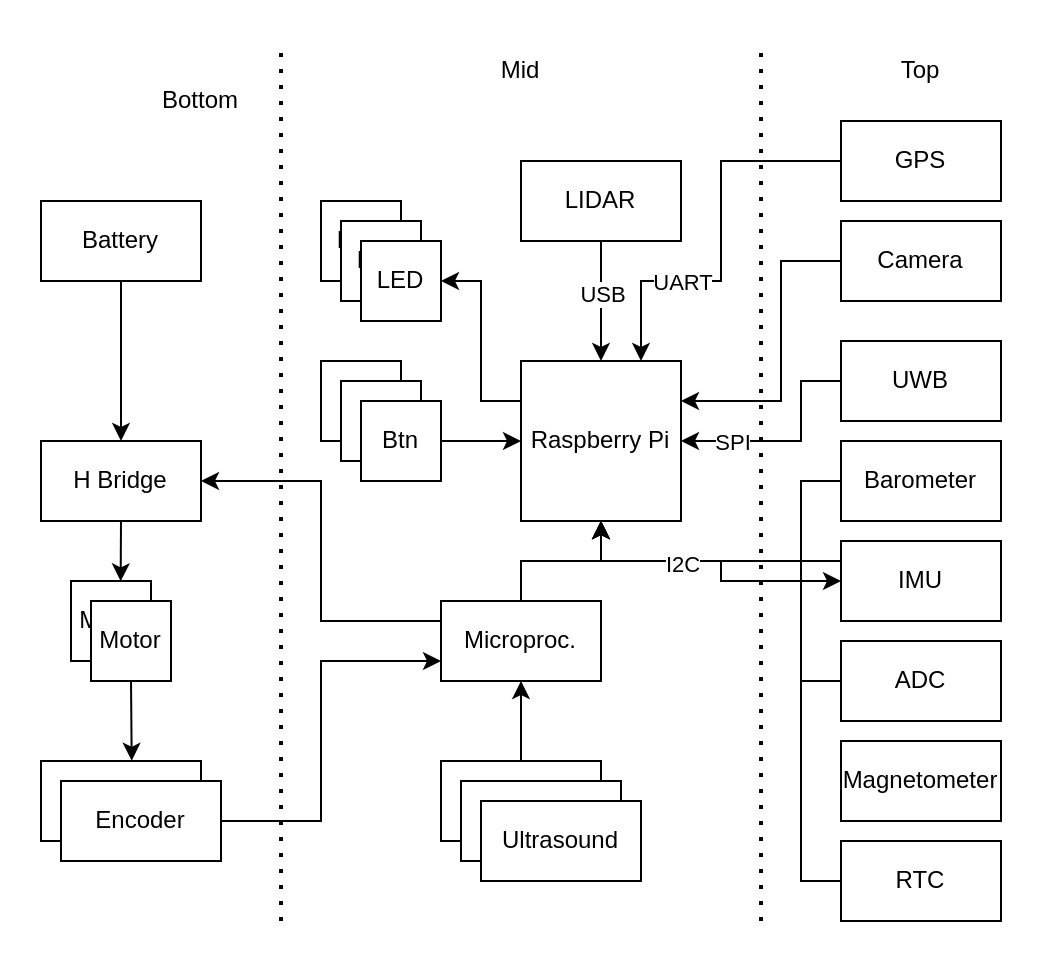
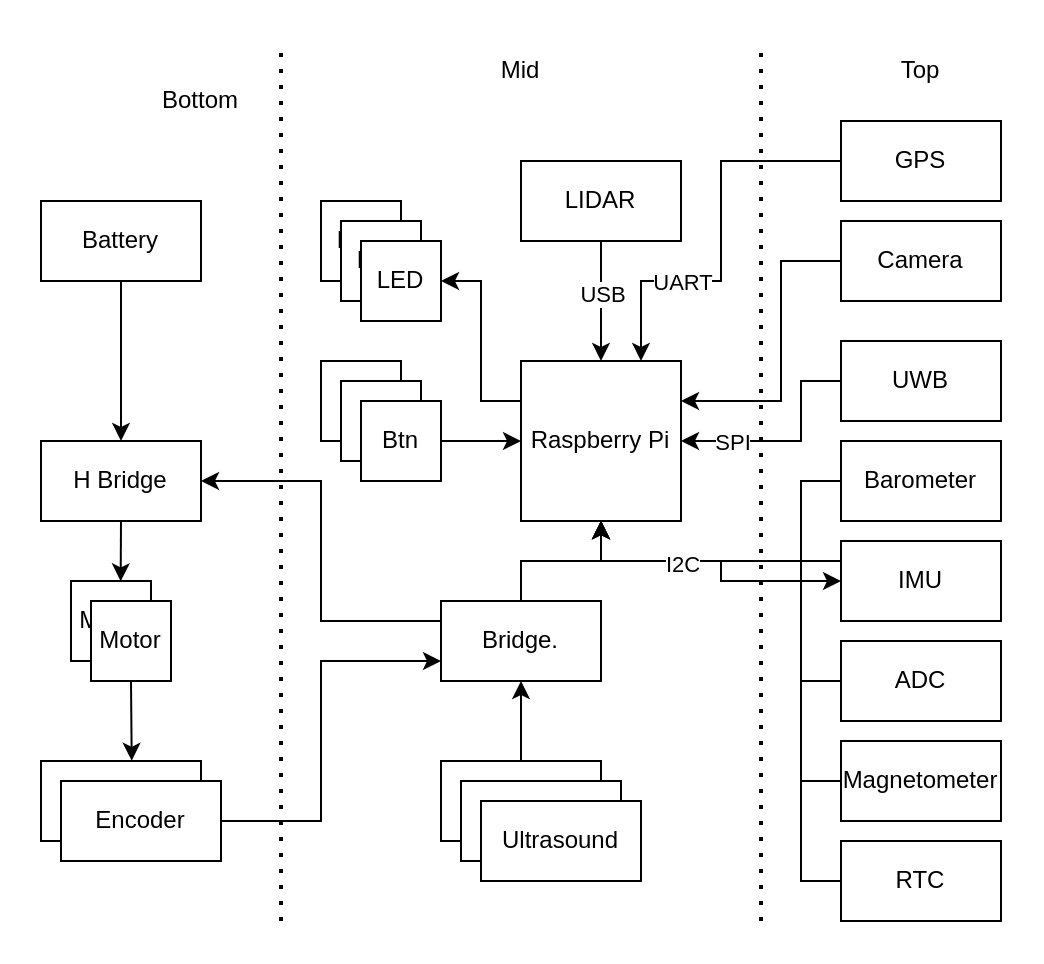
(521, 641) -> (521, 641)
none -> (823, 781)
